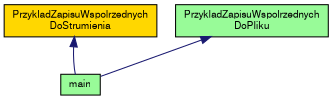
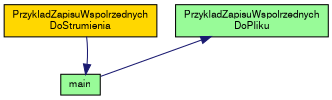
(74, 61) -> (88, 50)
